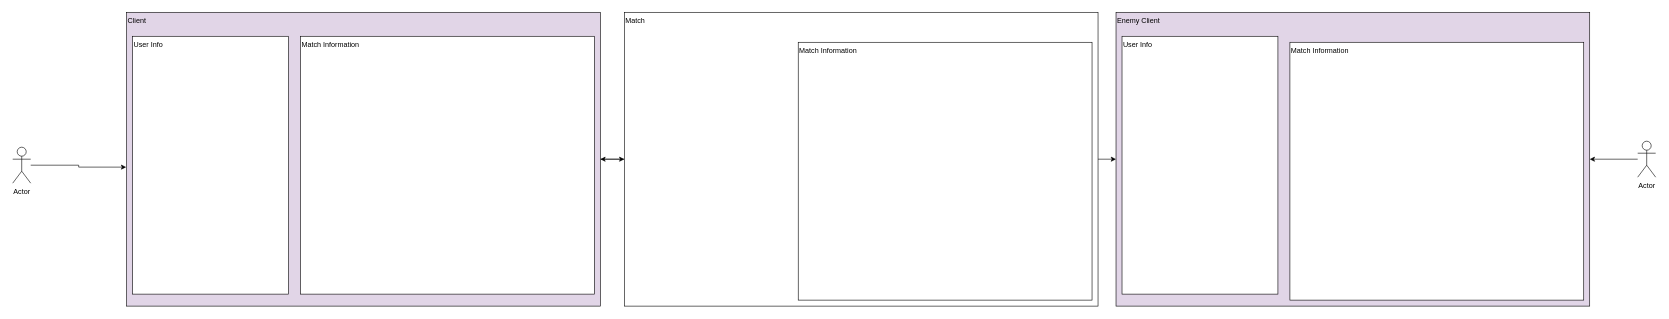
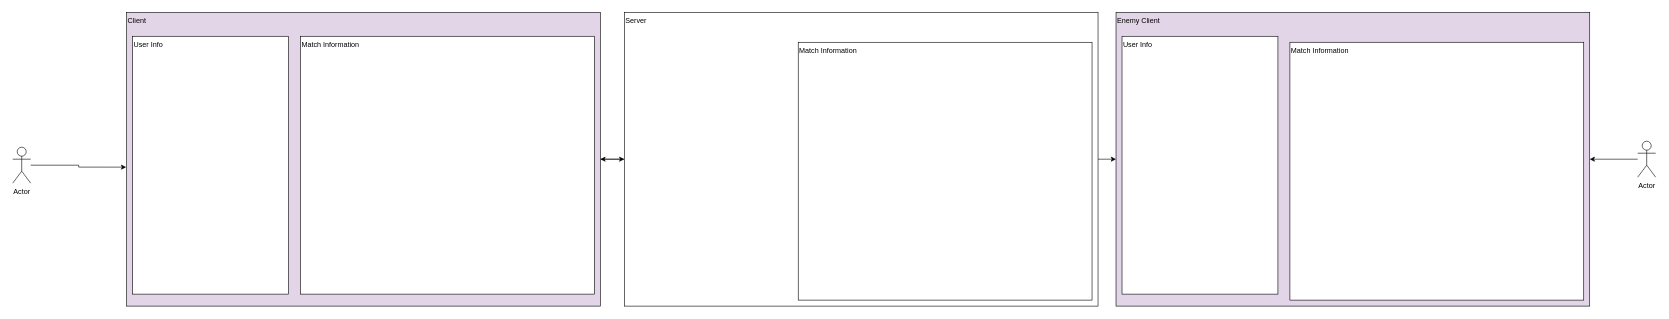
(636, 21) -> (638, 21)
